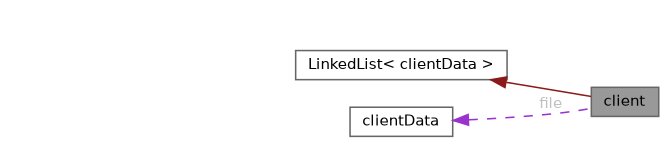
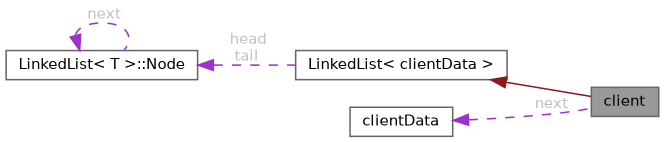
none -> (102, 65)
(549, 104) -> (549, 104)
